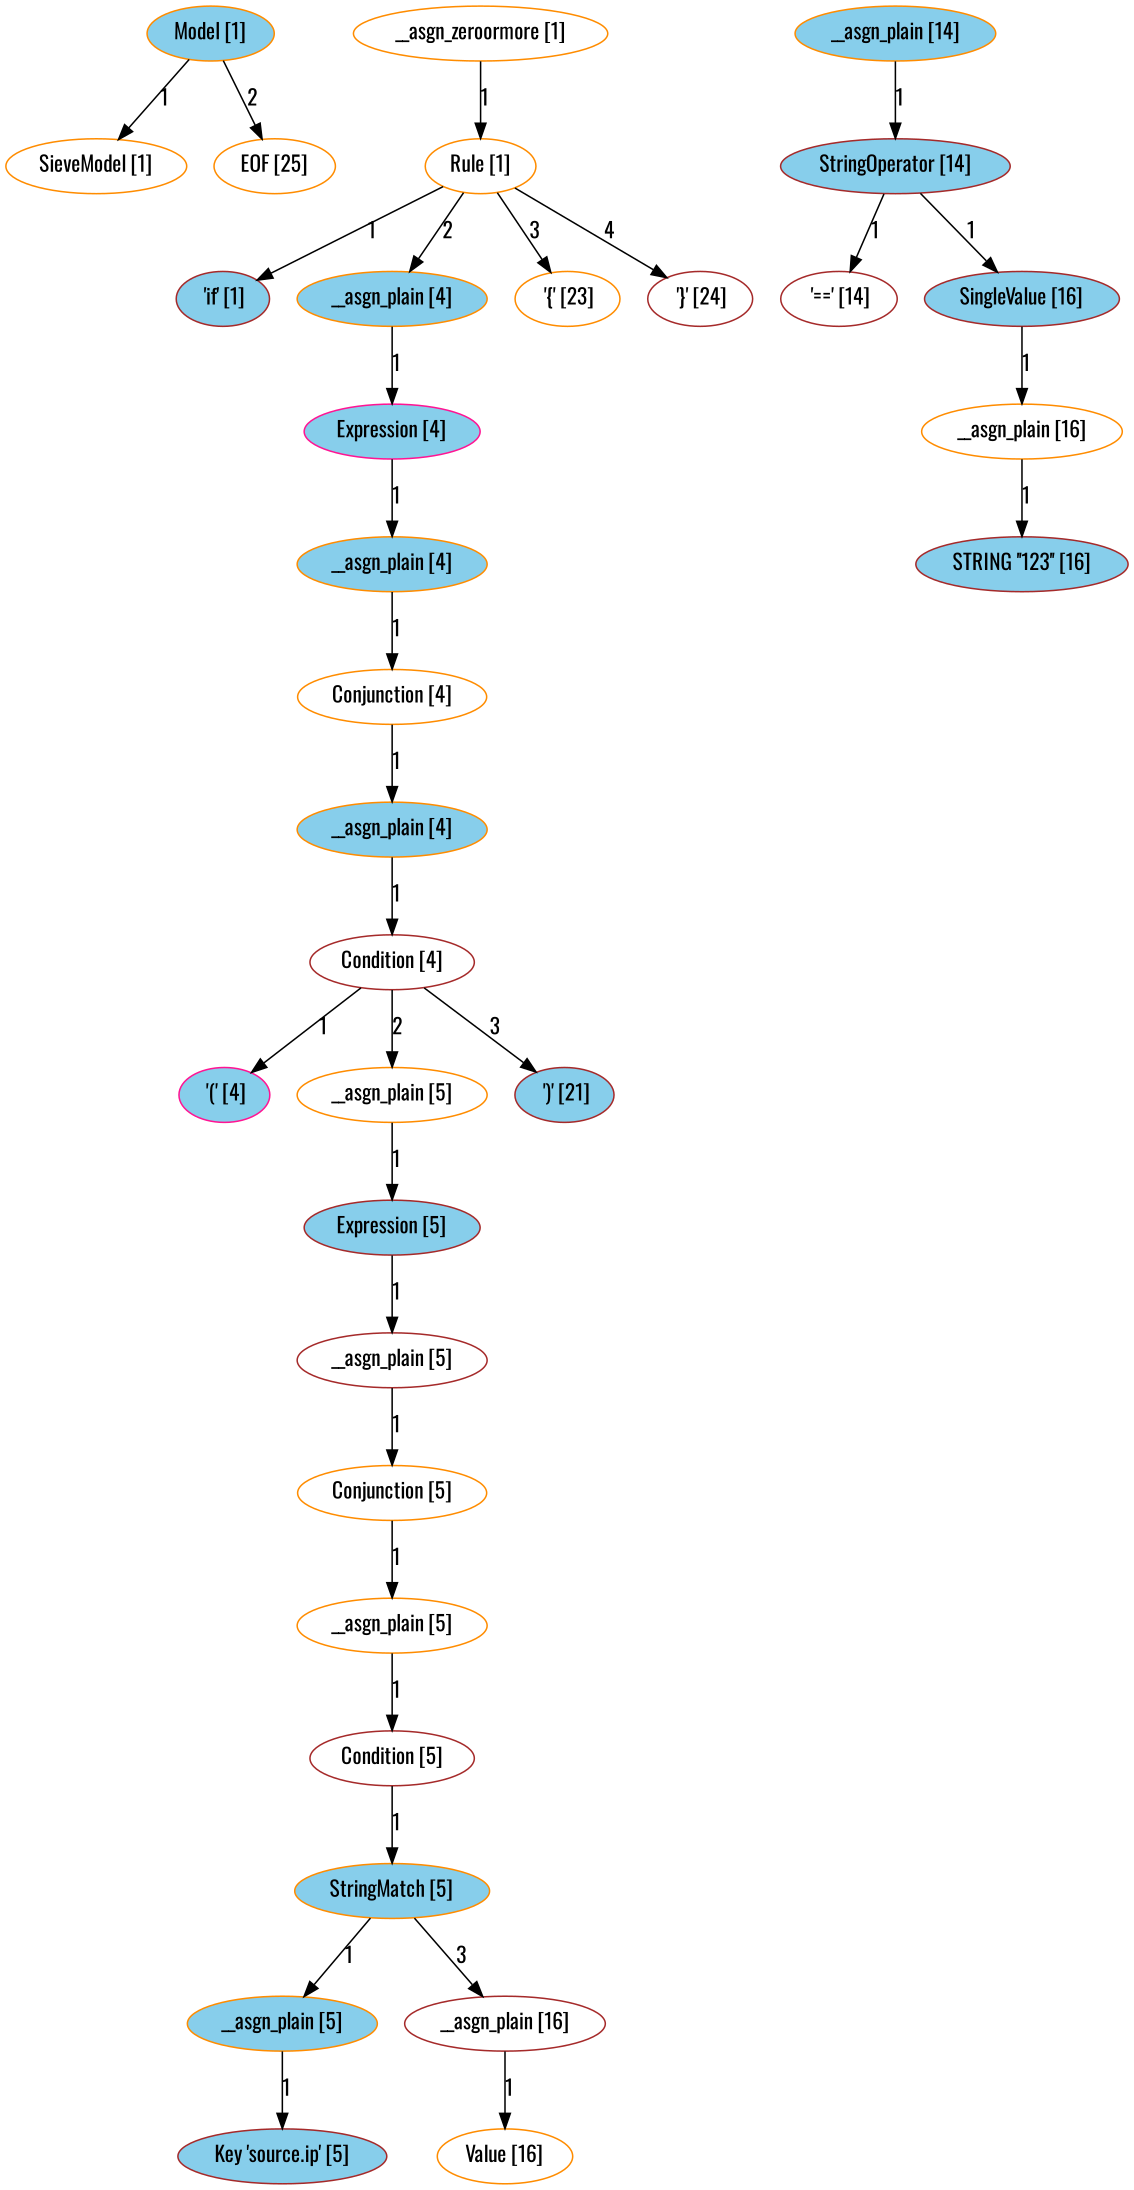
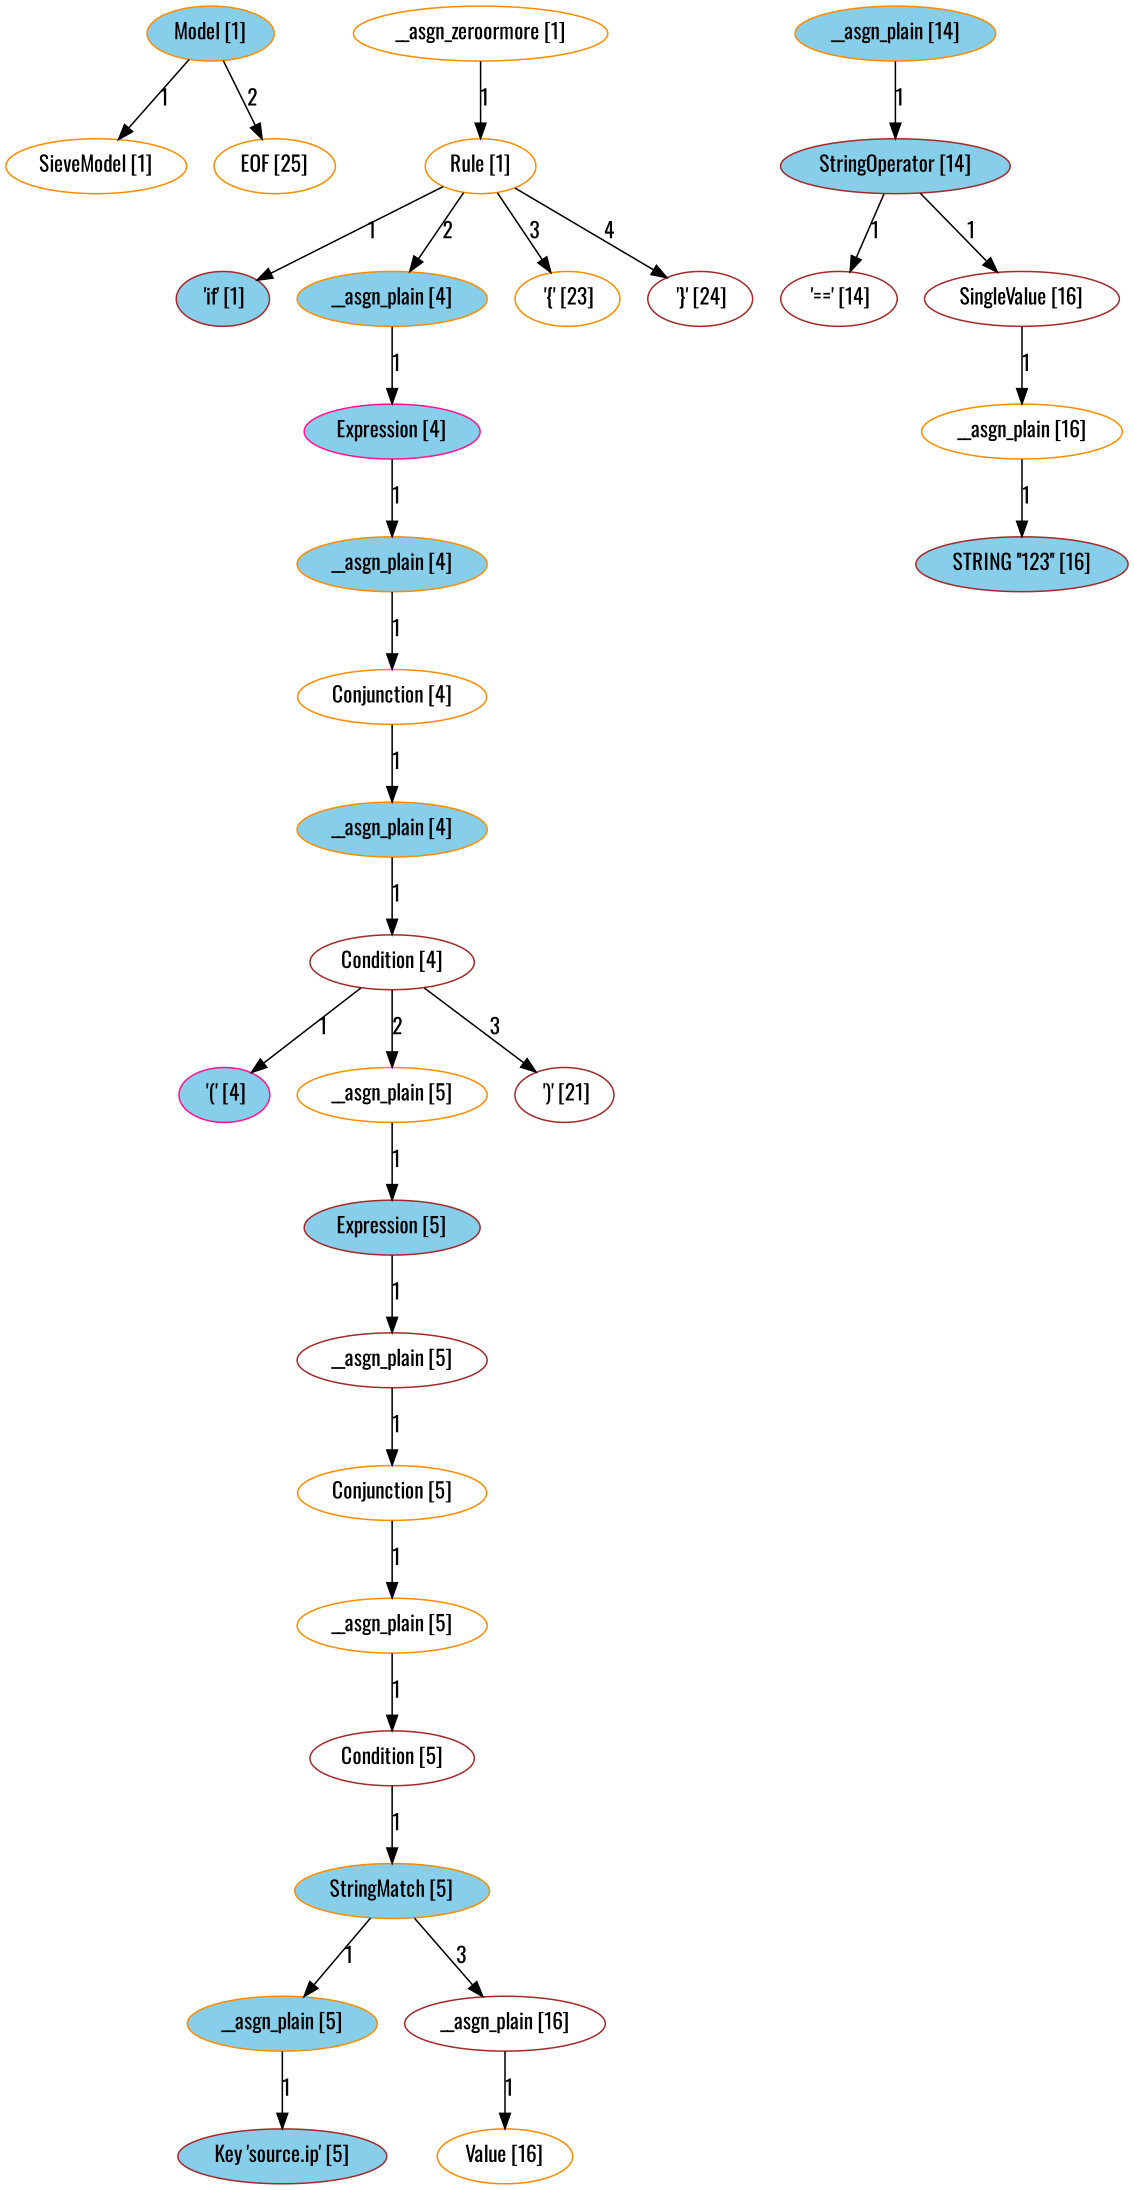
(1022, 299) -> (1022, 299)
(564, 1095) -> (564, 1095)
